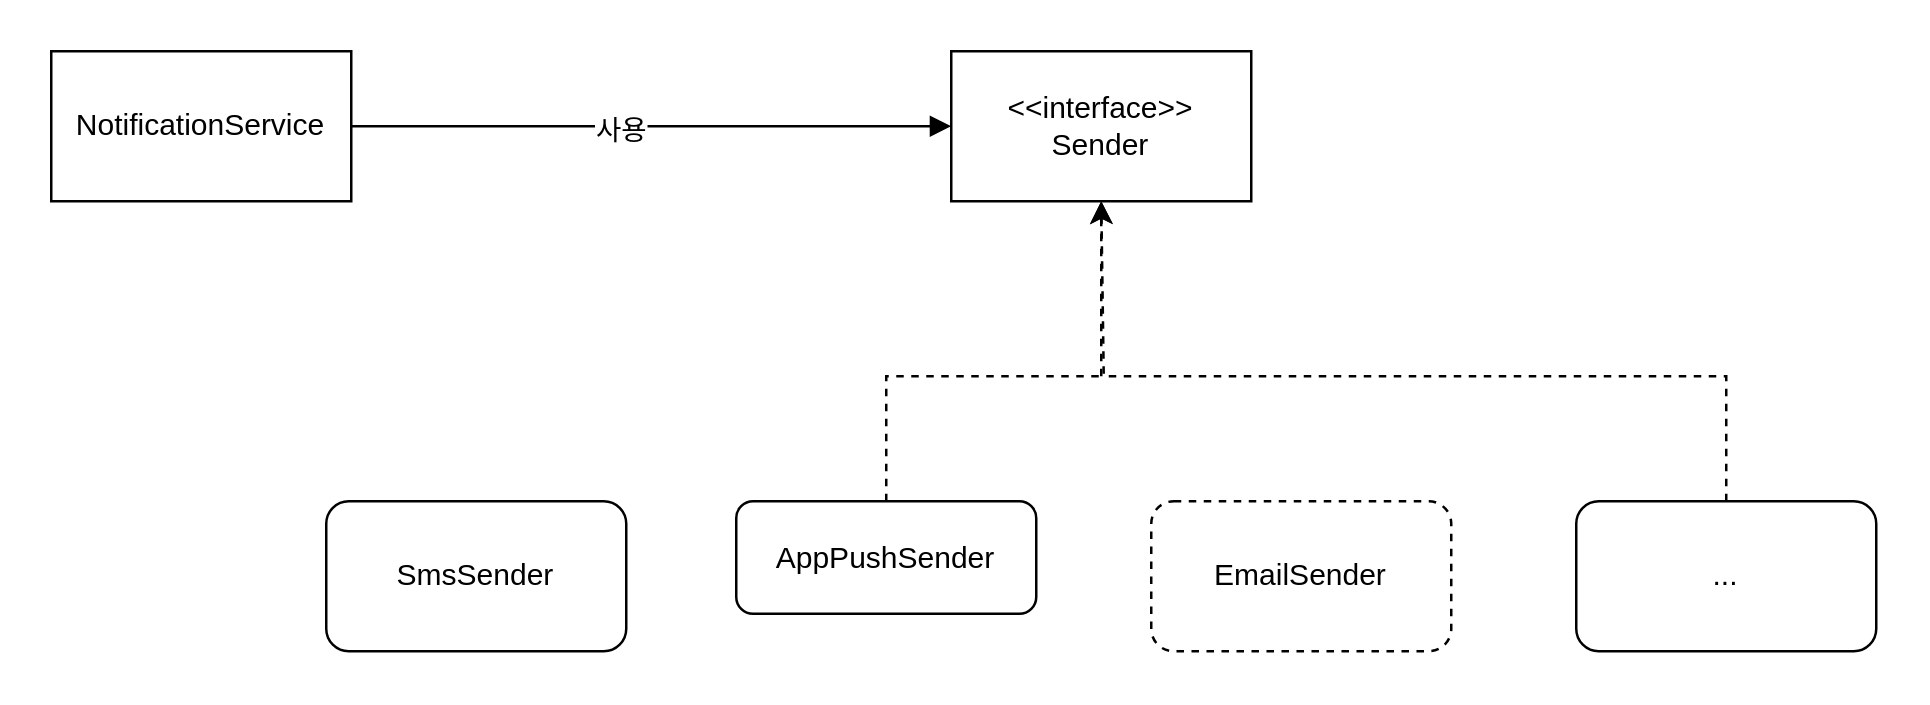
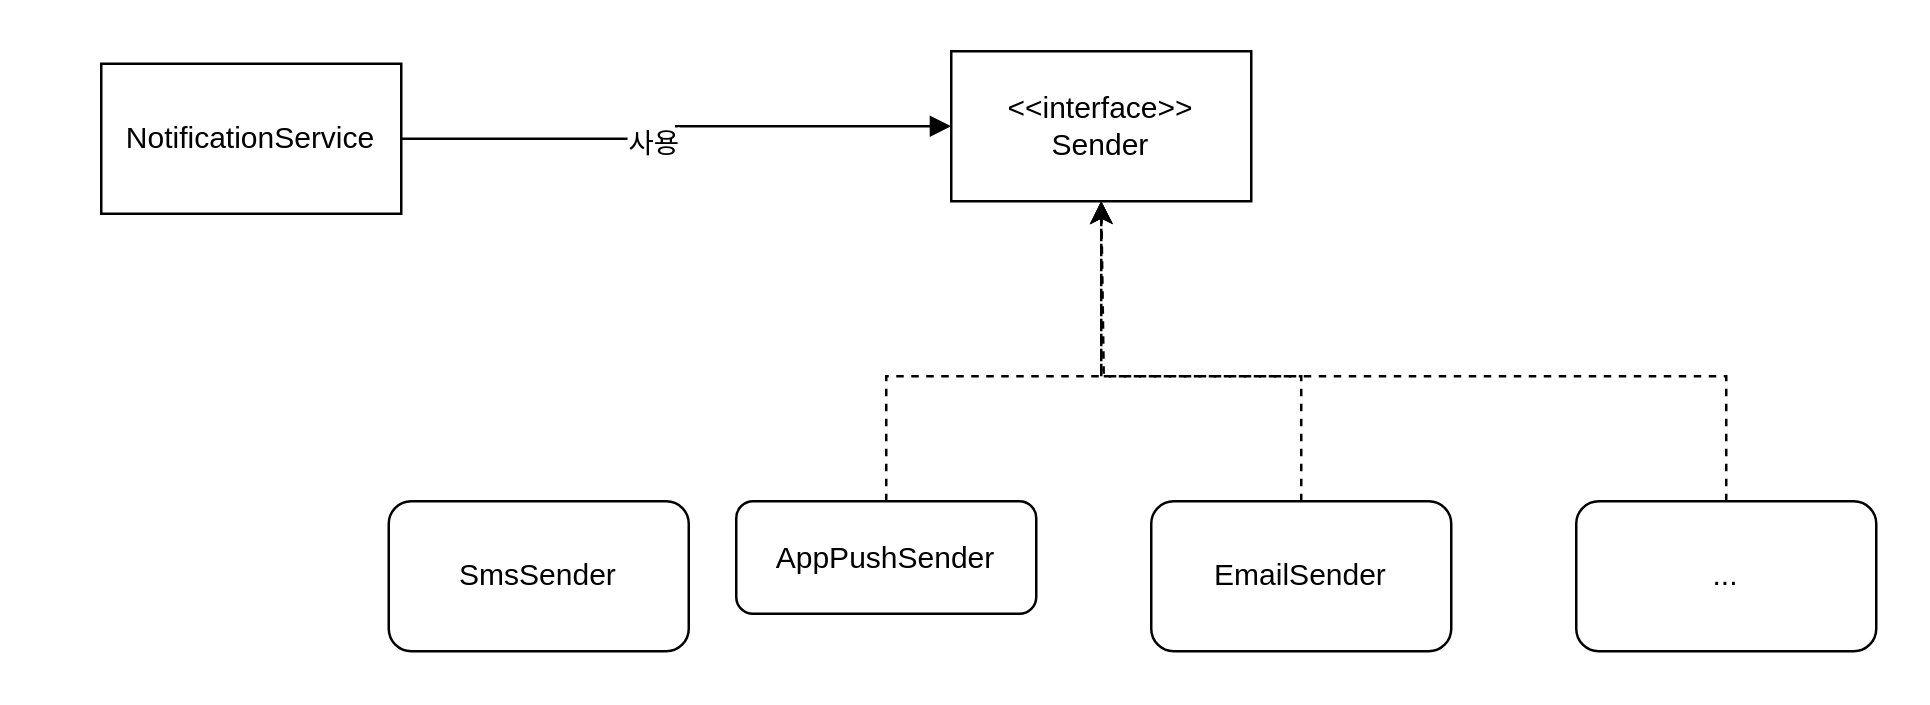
(201, 126) -> (251, 139)
none -> (1301, 441)
(476, 576) -> (539, 576)
(1301, 576) -> (1301, 576)
